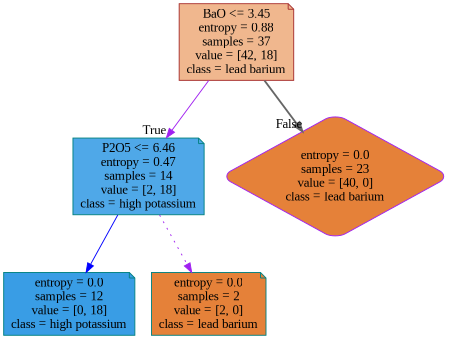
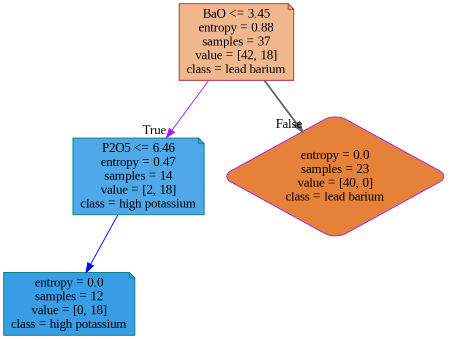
(209, 304) -> none
